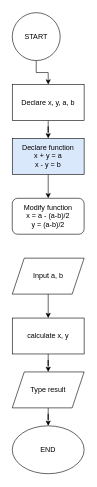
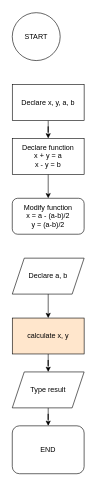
(45, 72) -> none
(48, 156) -> (48, 156)
(48, 276) -> (48, 276)
(48, 336) -> (48, 336)
(48, 450) -> (48, 450)
